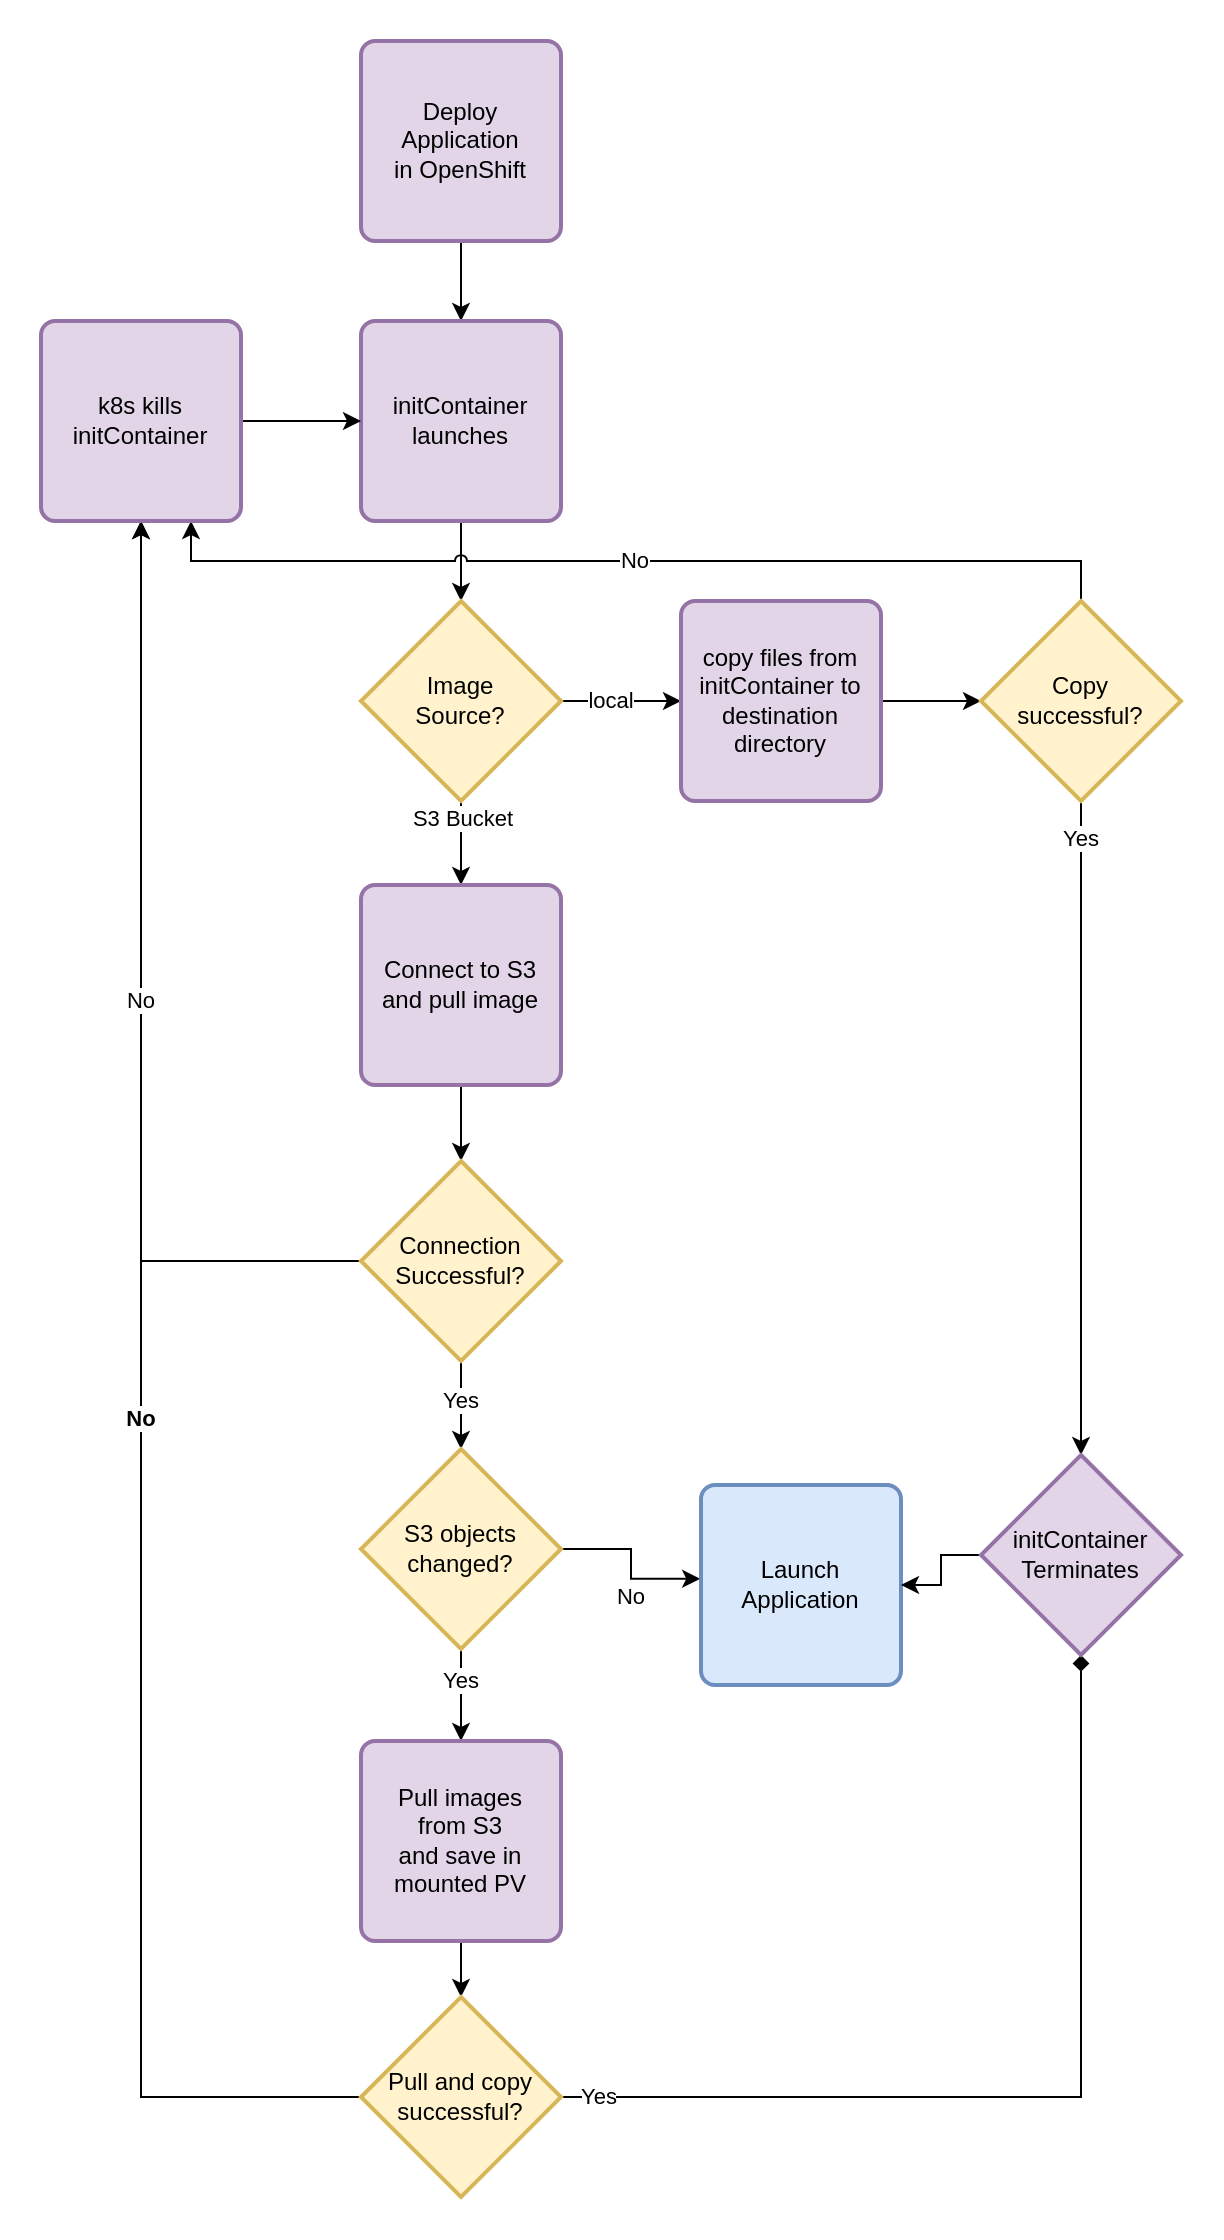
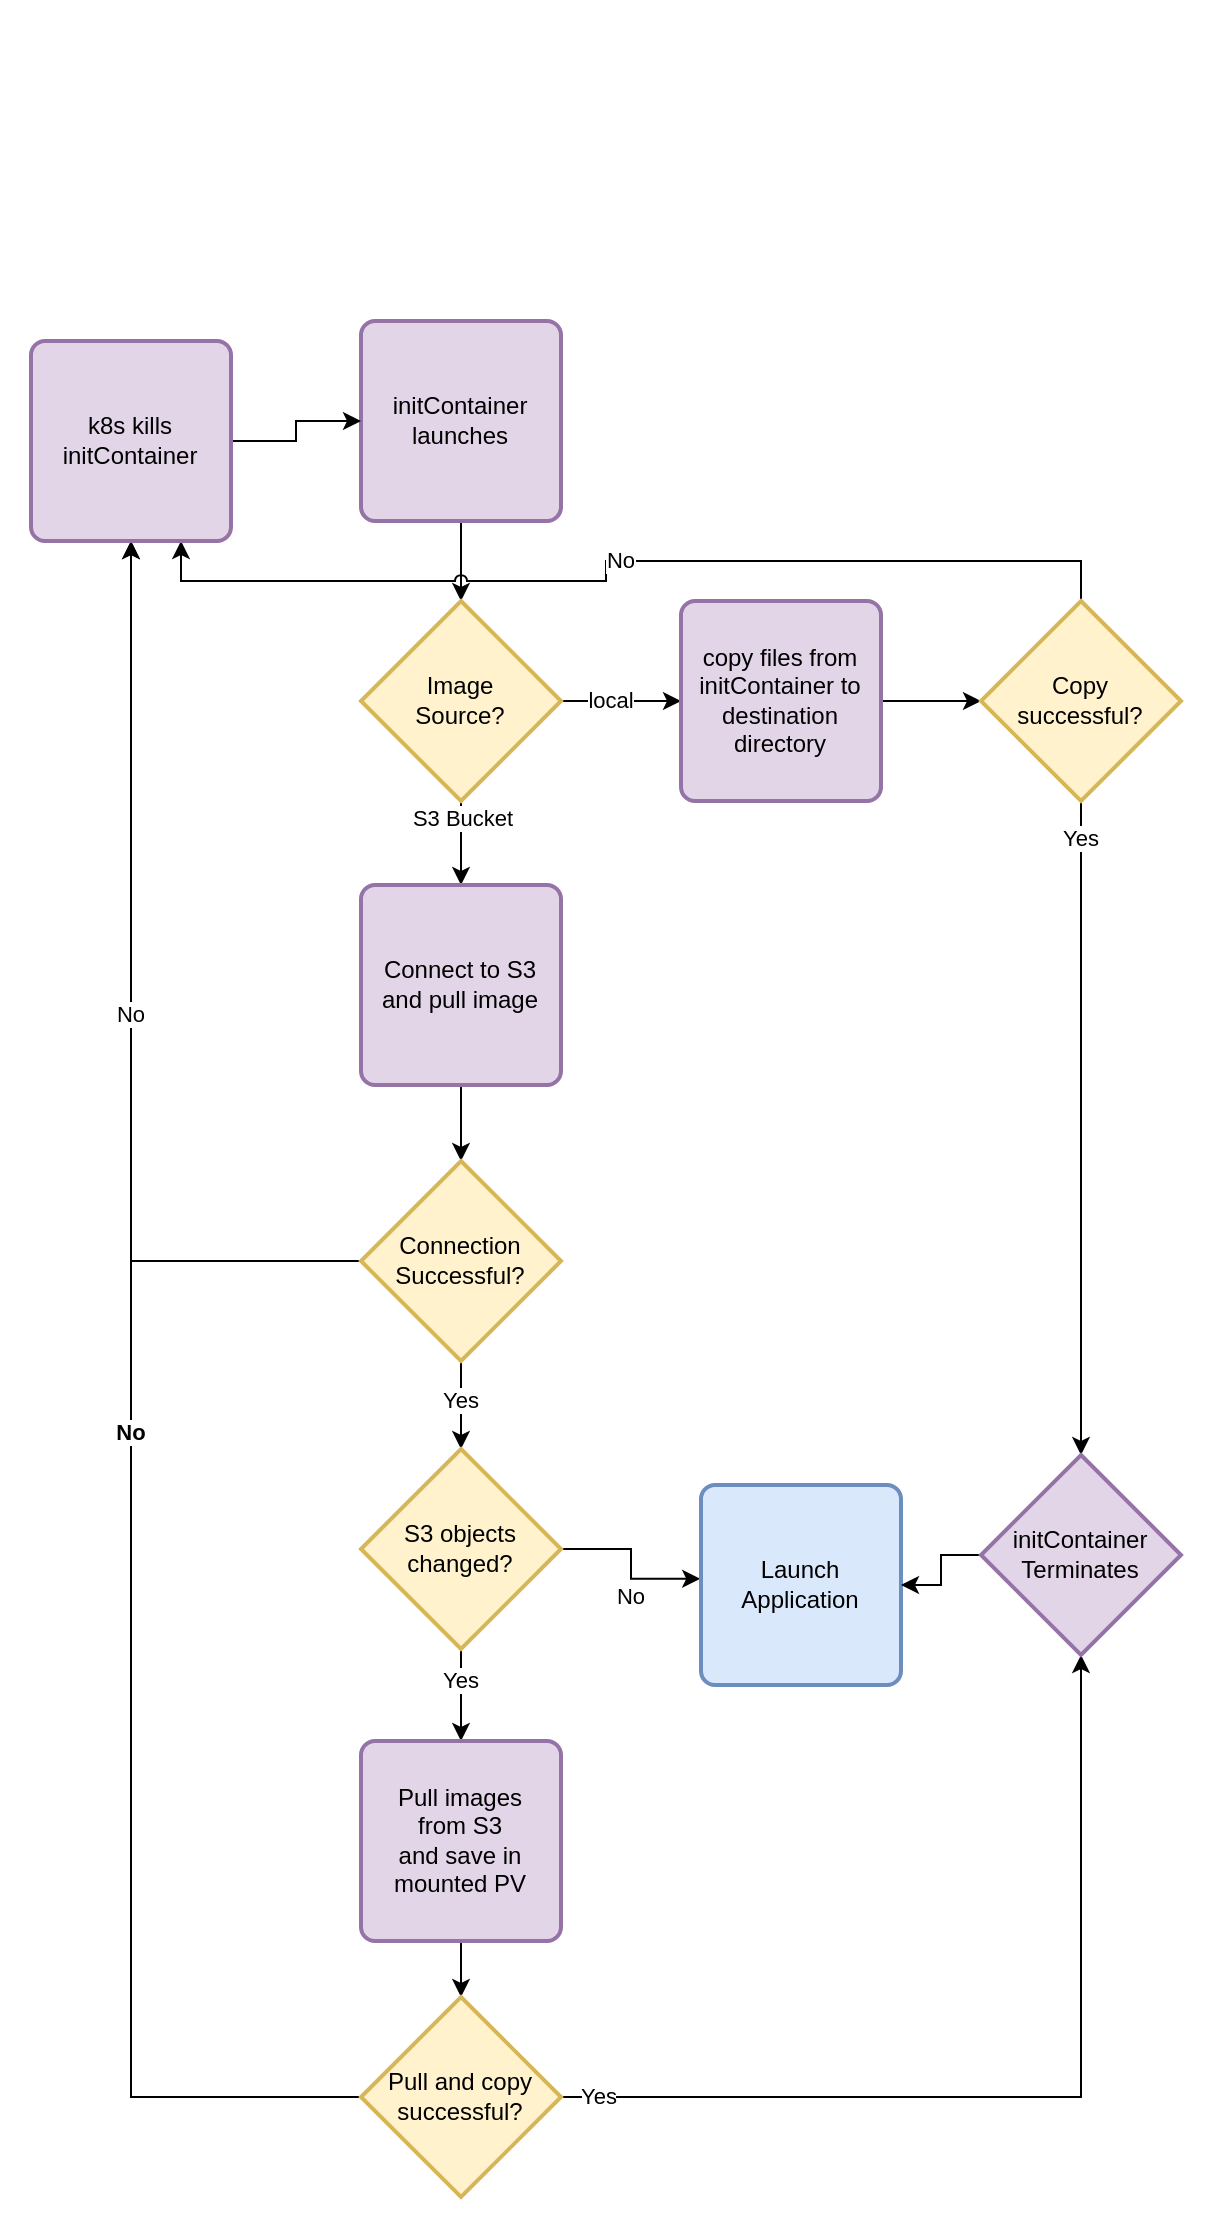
(461, 141) -> none
(461, 274) -> none
(141, 421) -> (131, 441)
(1081, 1671) -> (1081, 1670)
